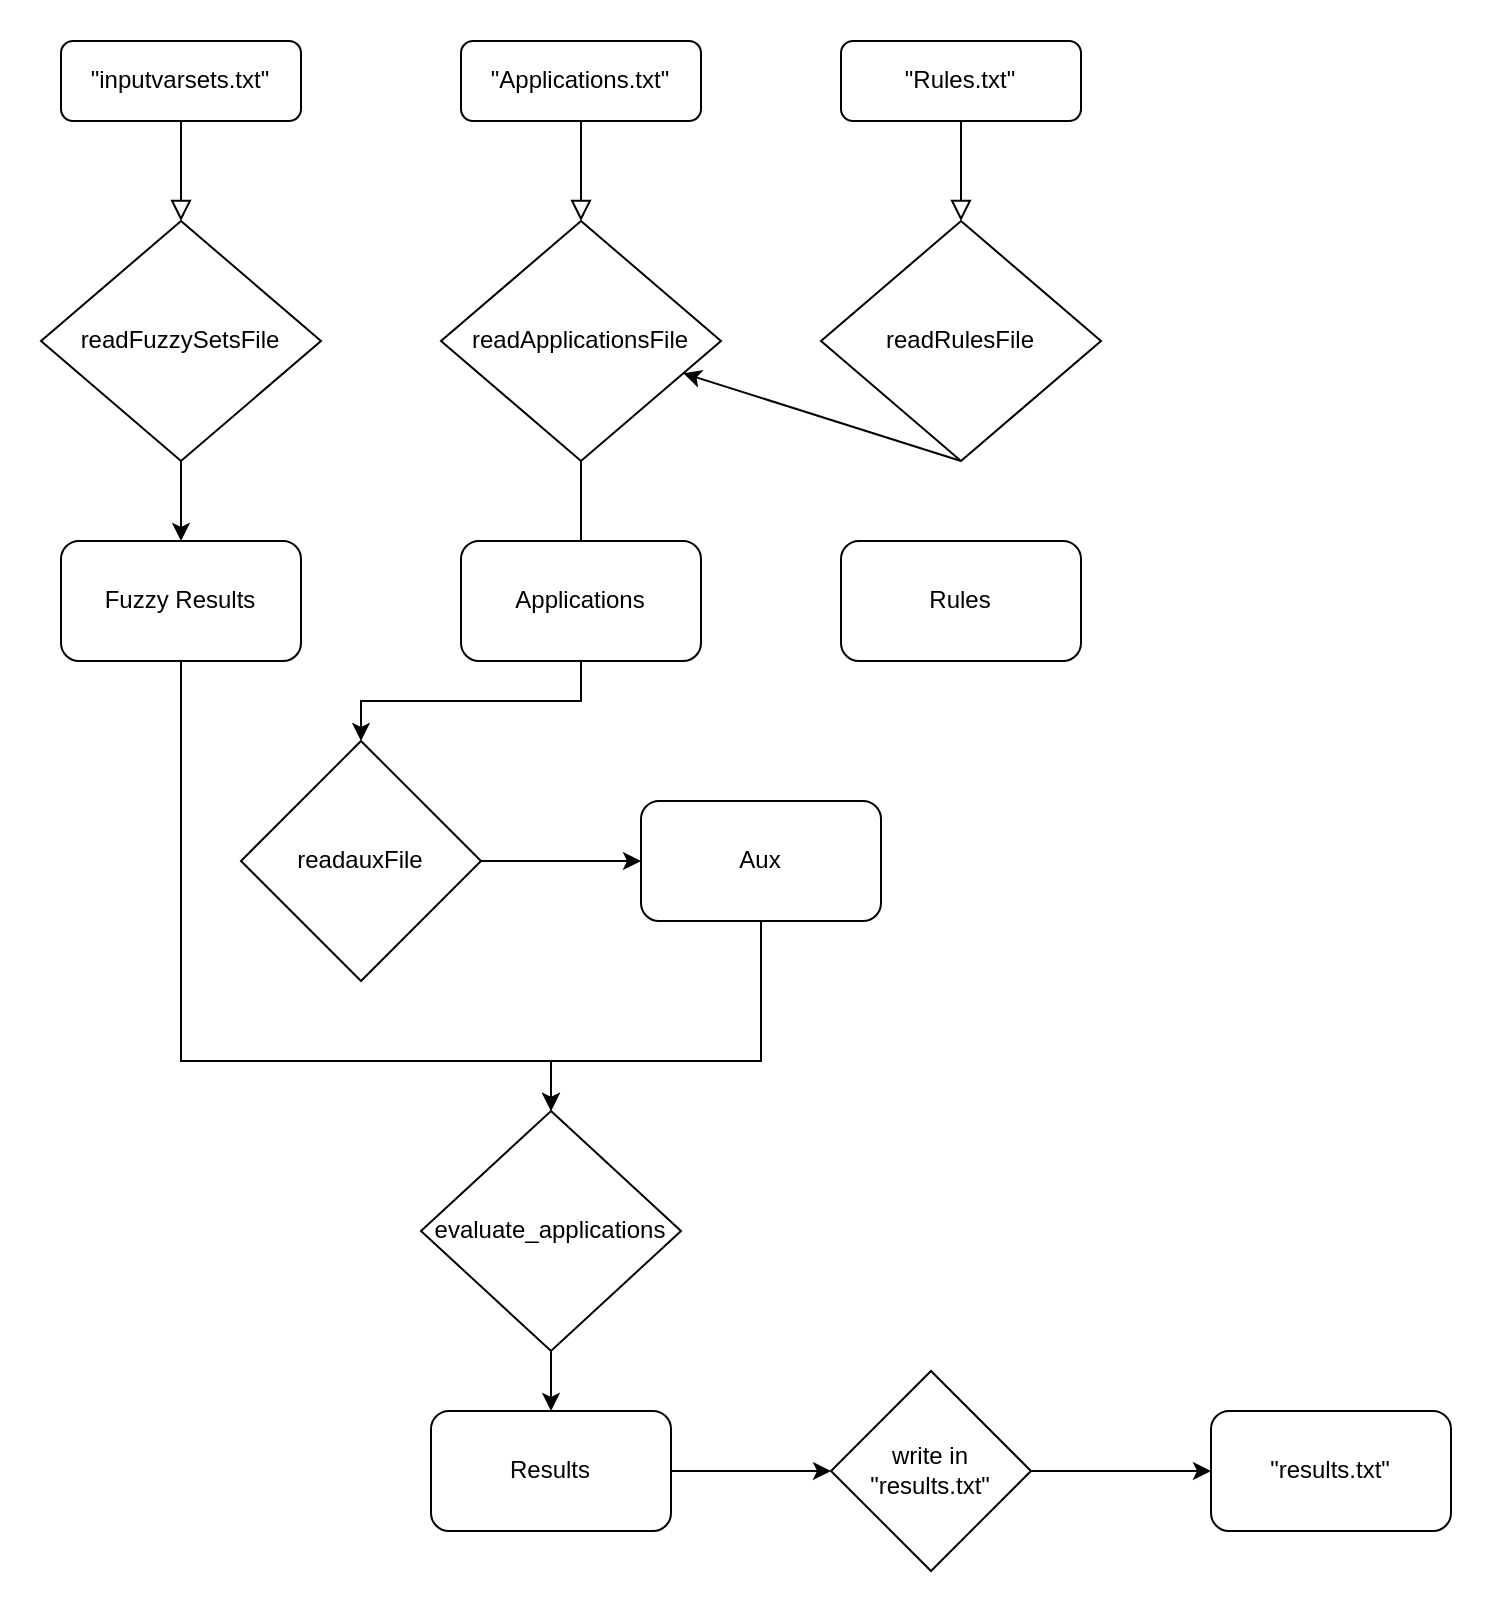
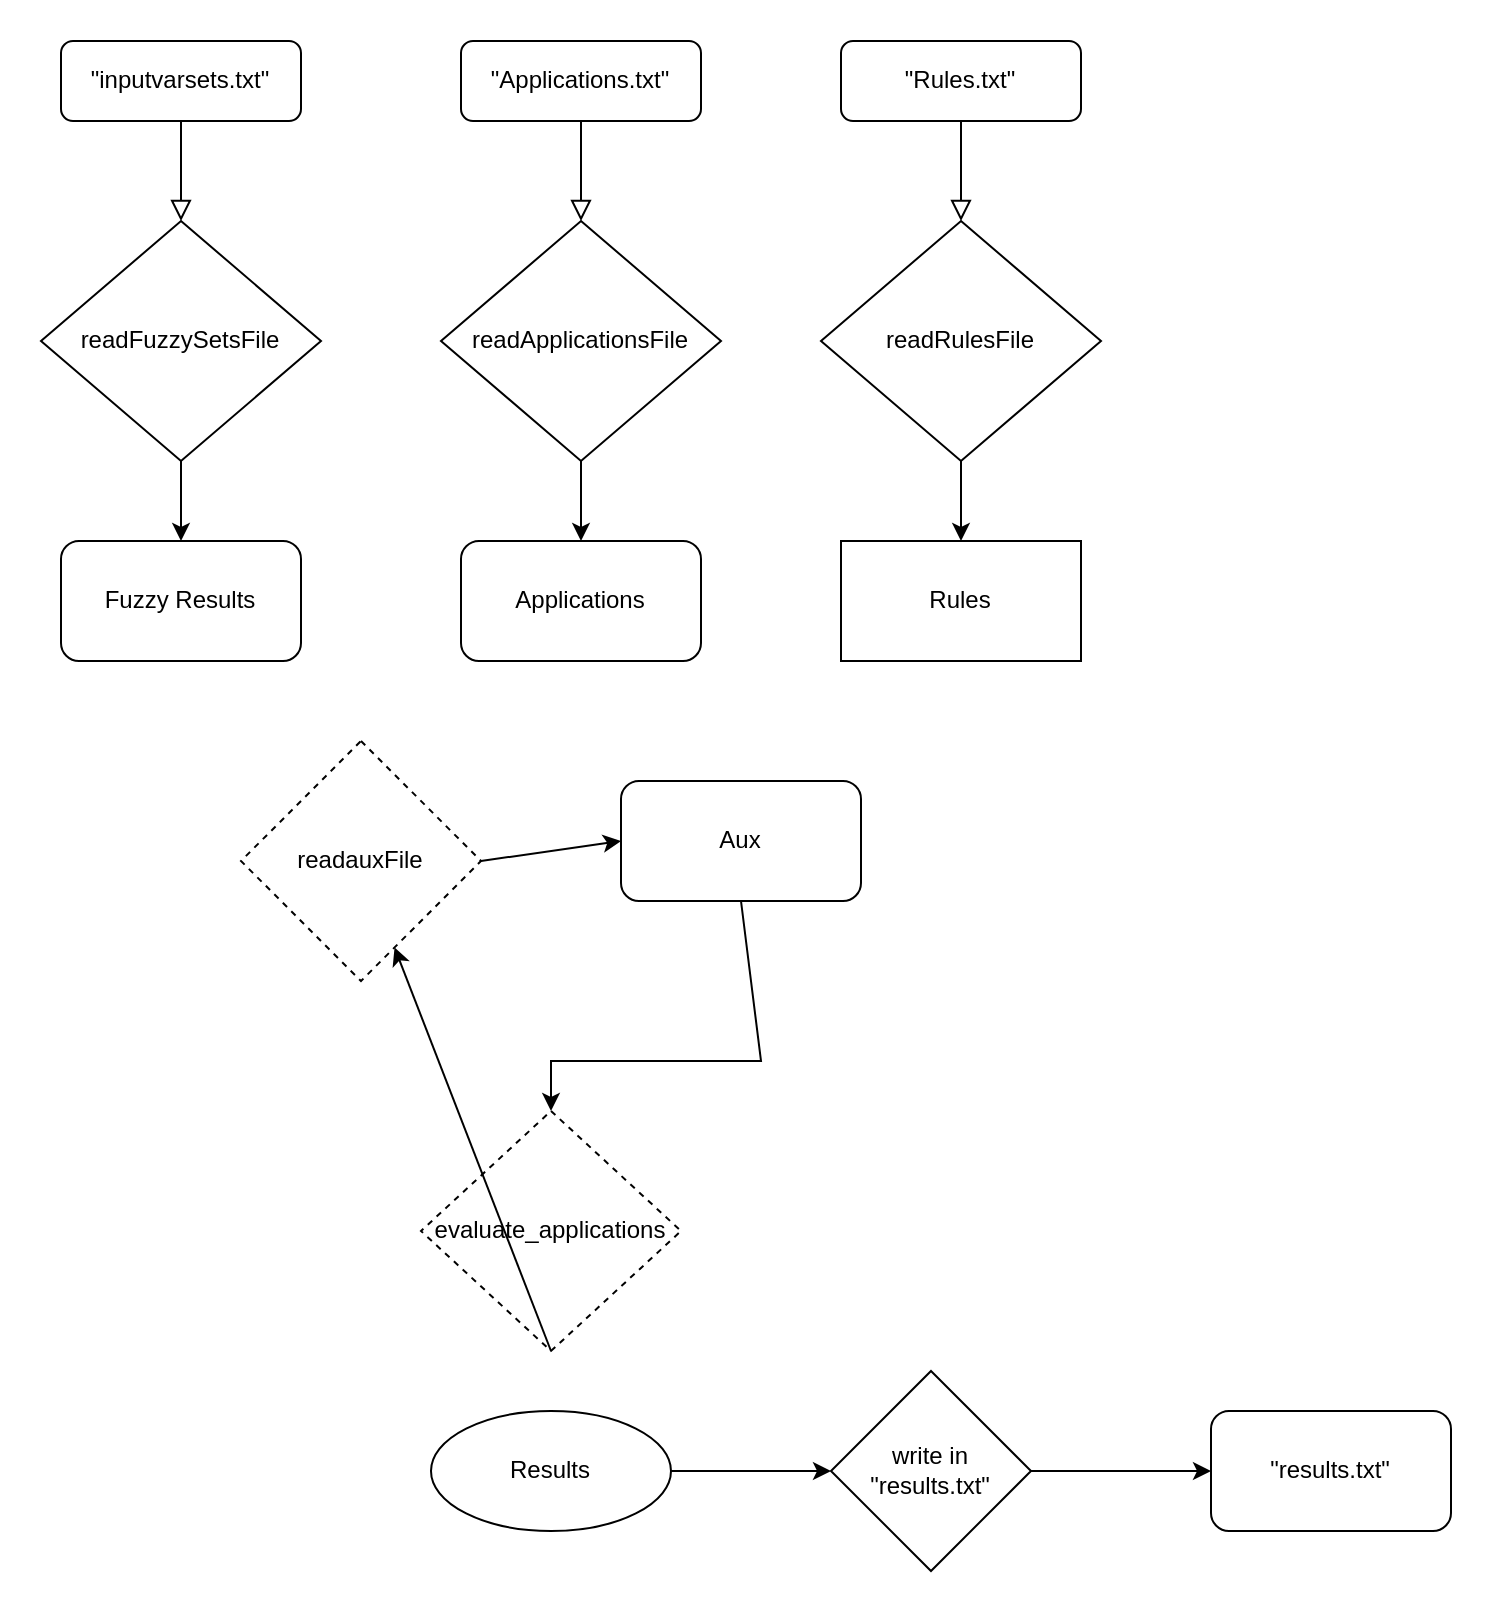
(828, 419) -> (961, 494)
(581, 531) -> (581, 526)
(961, 601) -> (961, 601)
(478, 701) -> none
(361, 861) -> (361, 861)
(761, 861) -> (741, 841)
(181, 987) -> none
(551, 1231) -> (551, 1231)
(551, 1374) -> (475, 1155)
(551, 1471) -> (551, 1471)
